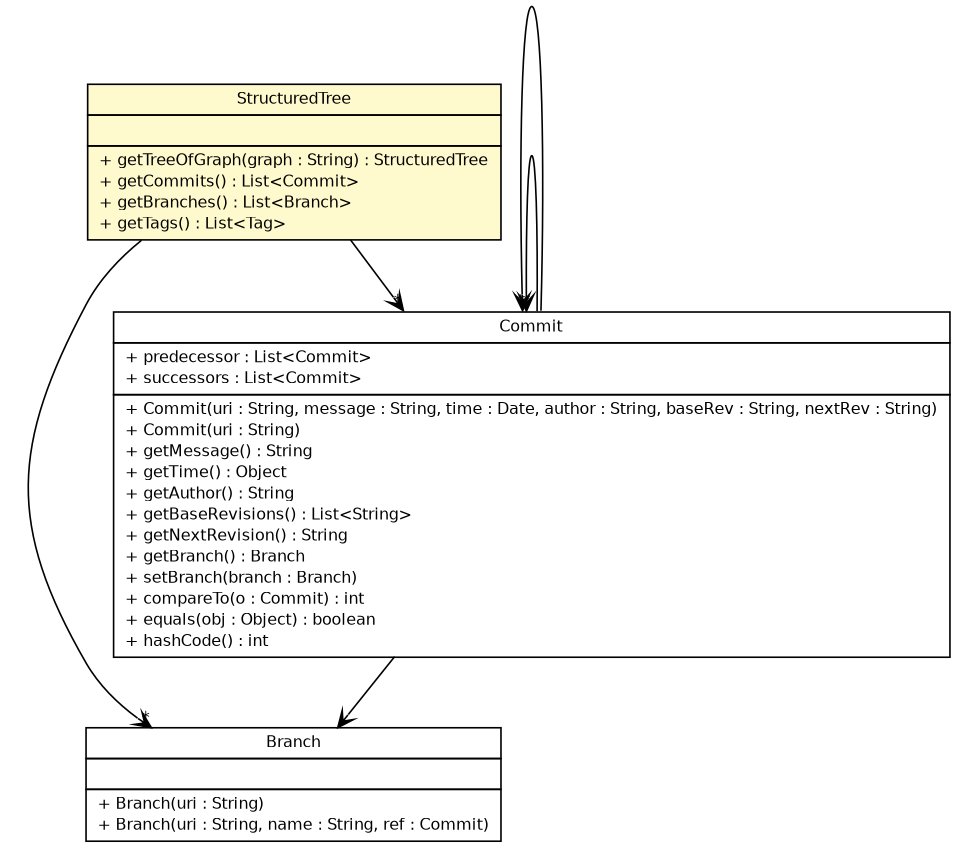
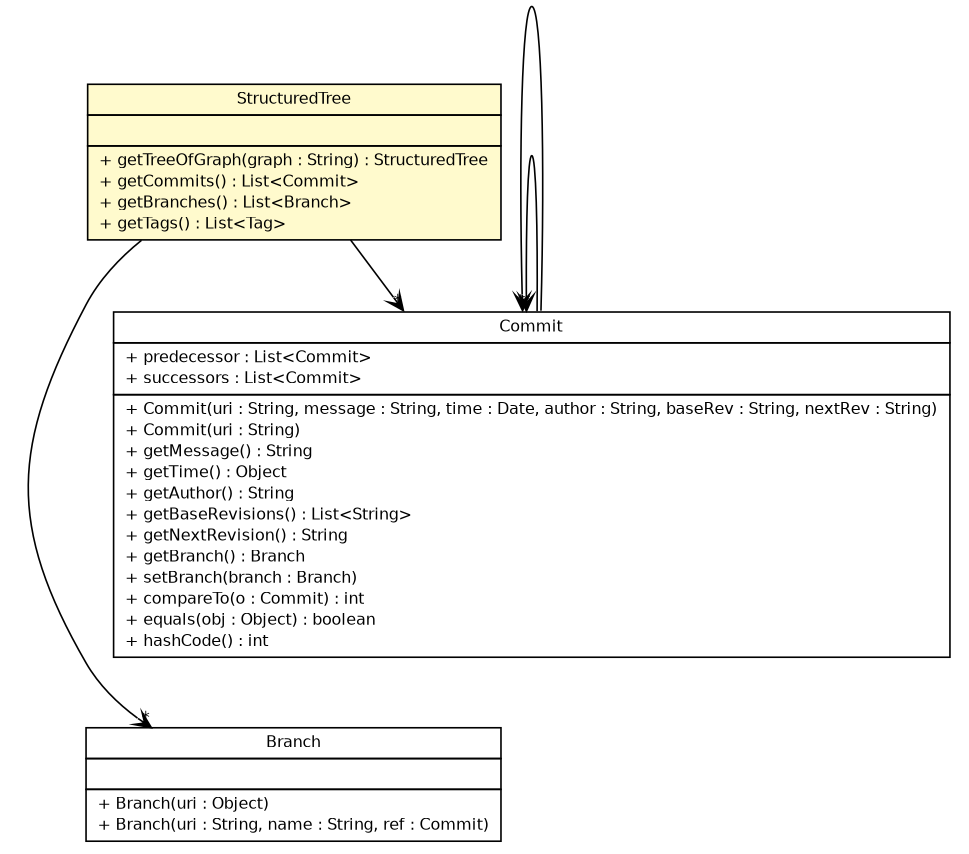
(371, 686) -> none
(181, 804) -> (183, 804)
